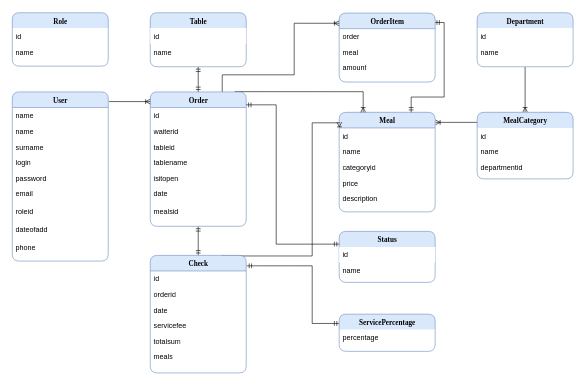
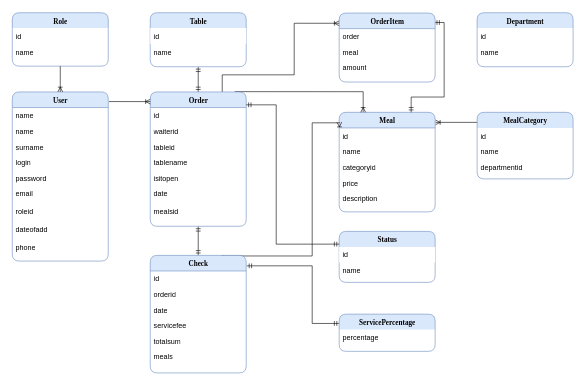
none -> (60, 78)
(525, 108) -> none
